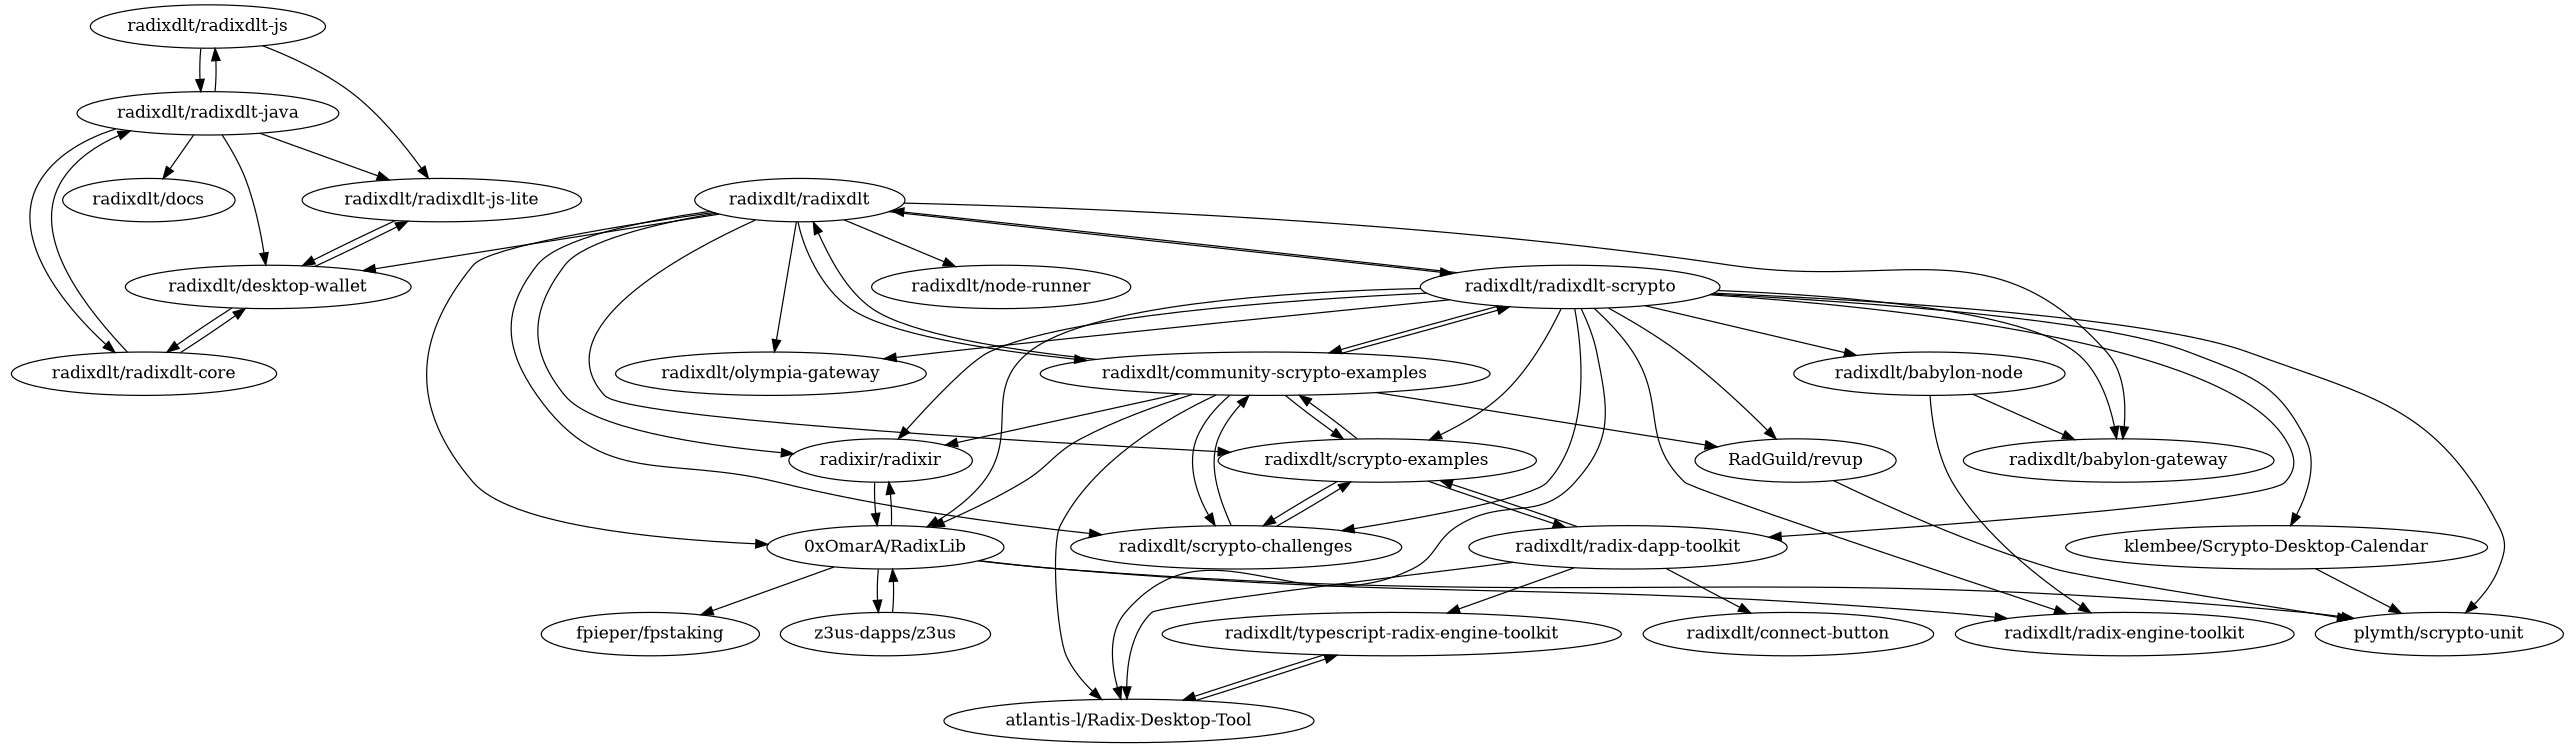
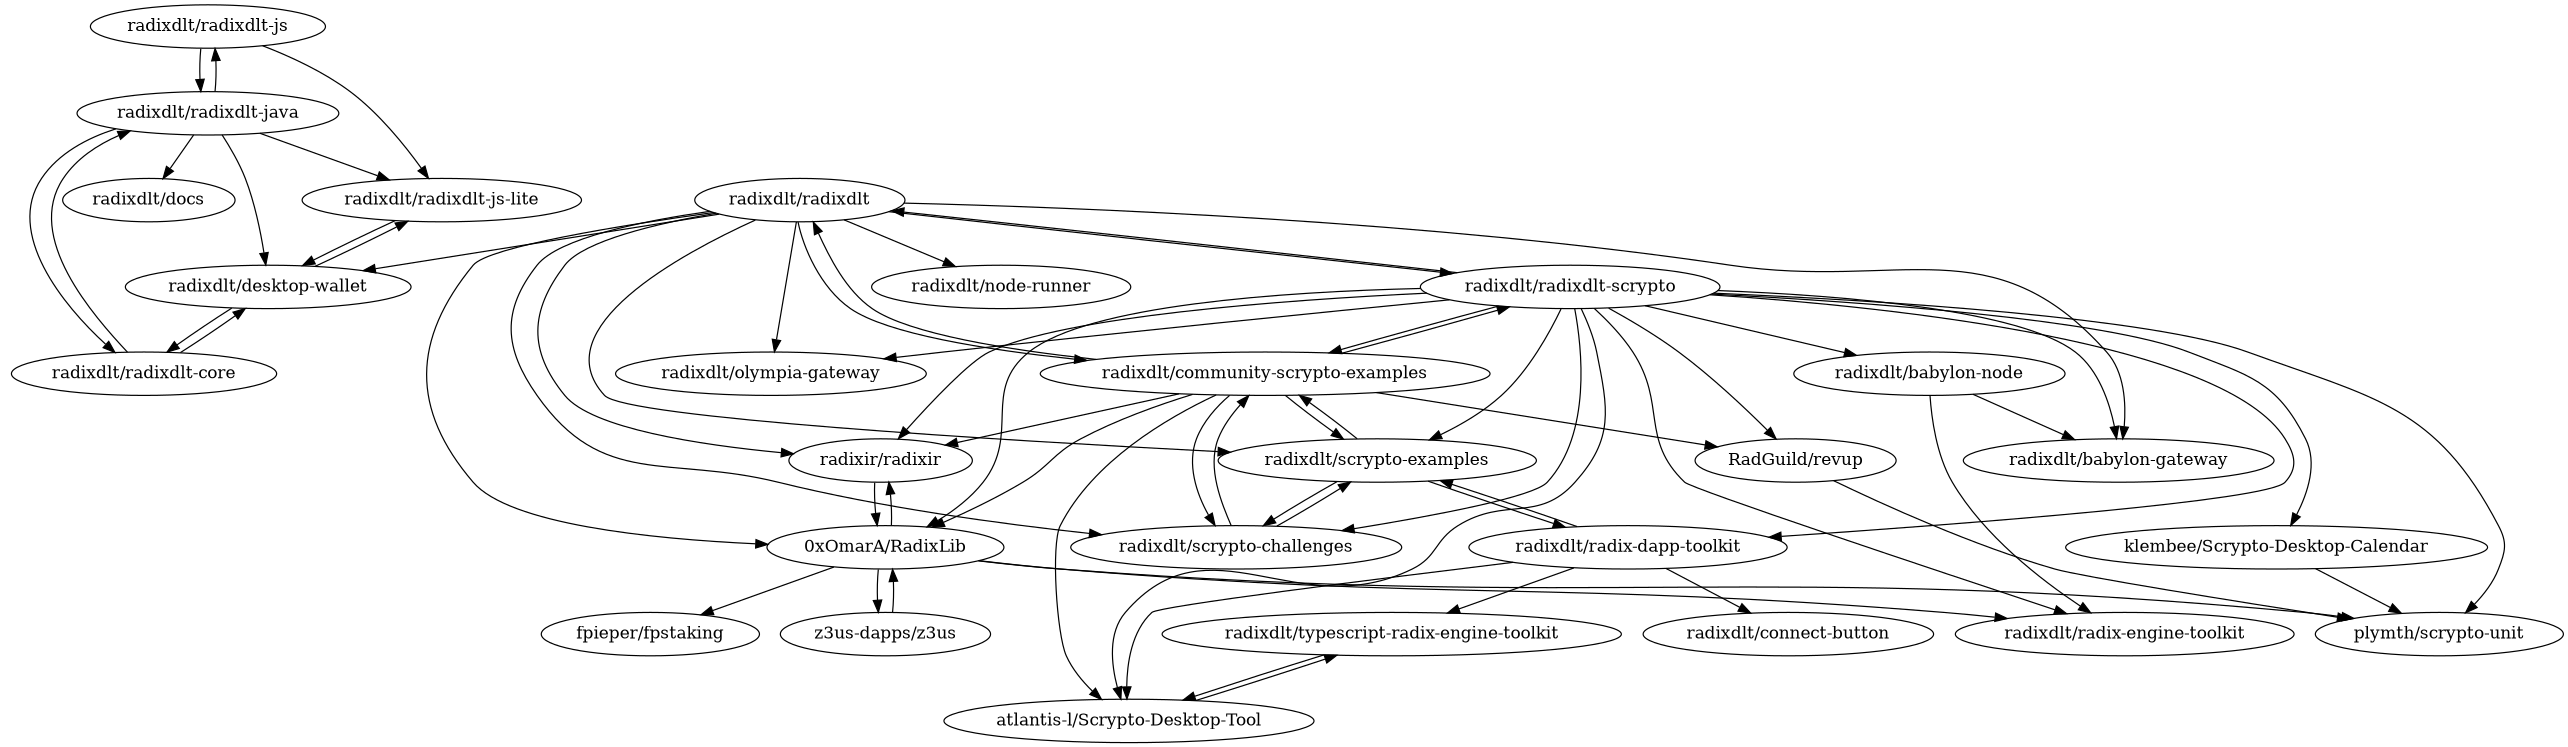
(1129, 721) -> (1129, 721)
